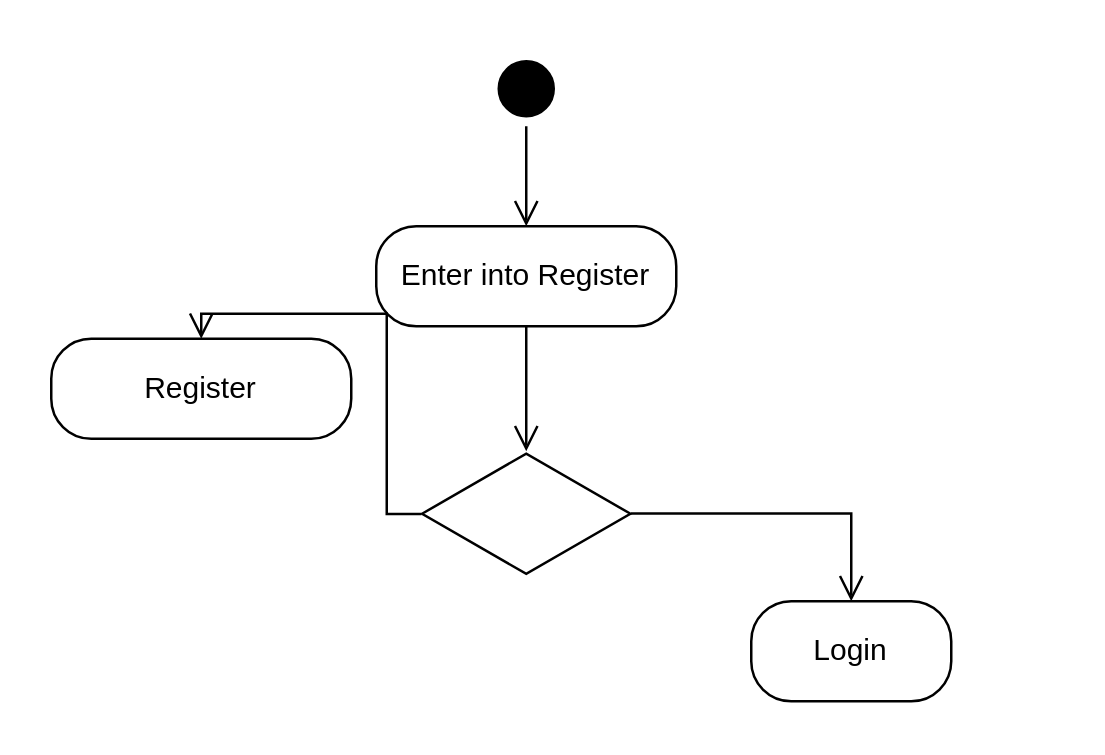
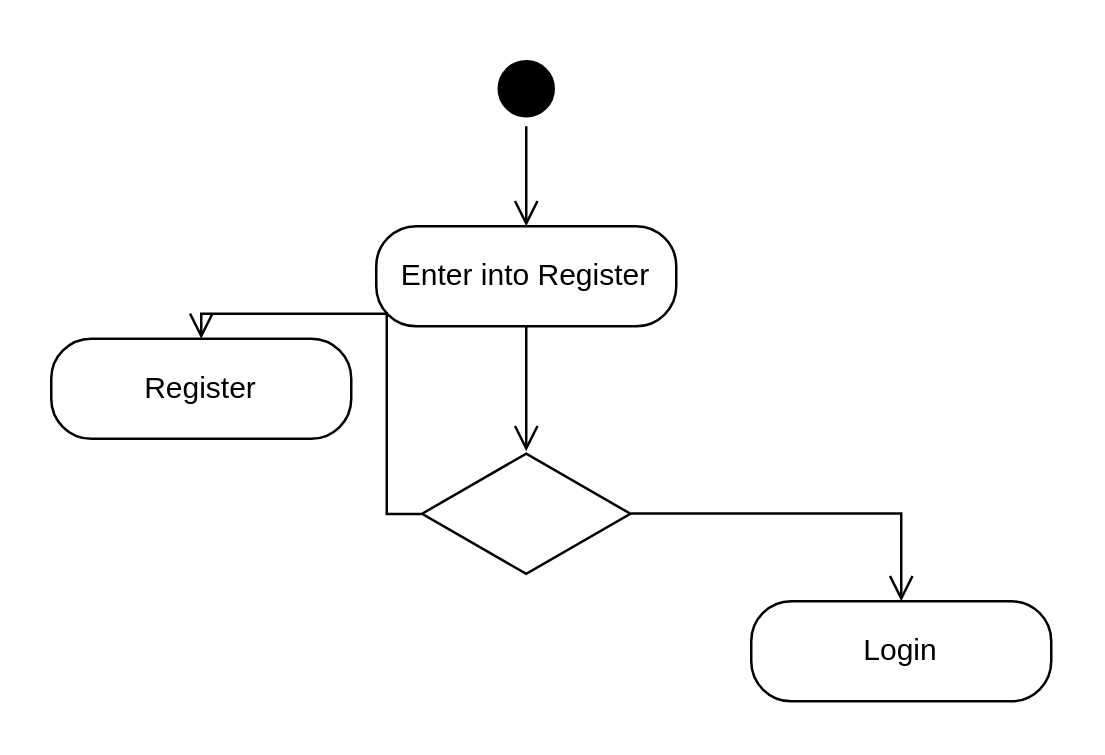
(851, 651) -> (901, 651)
